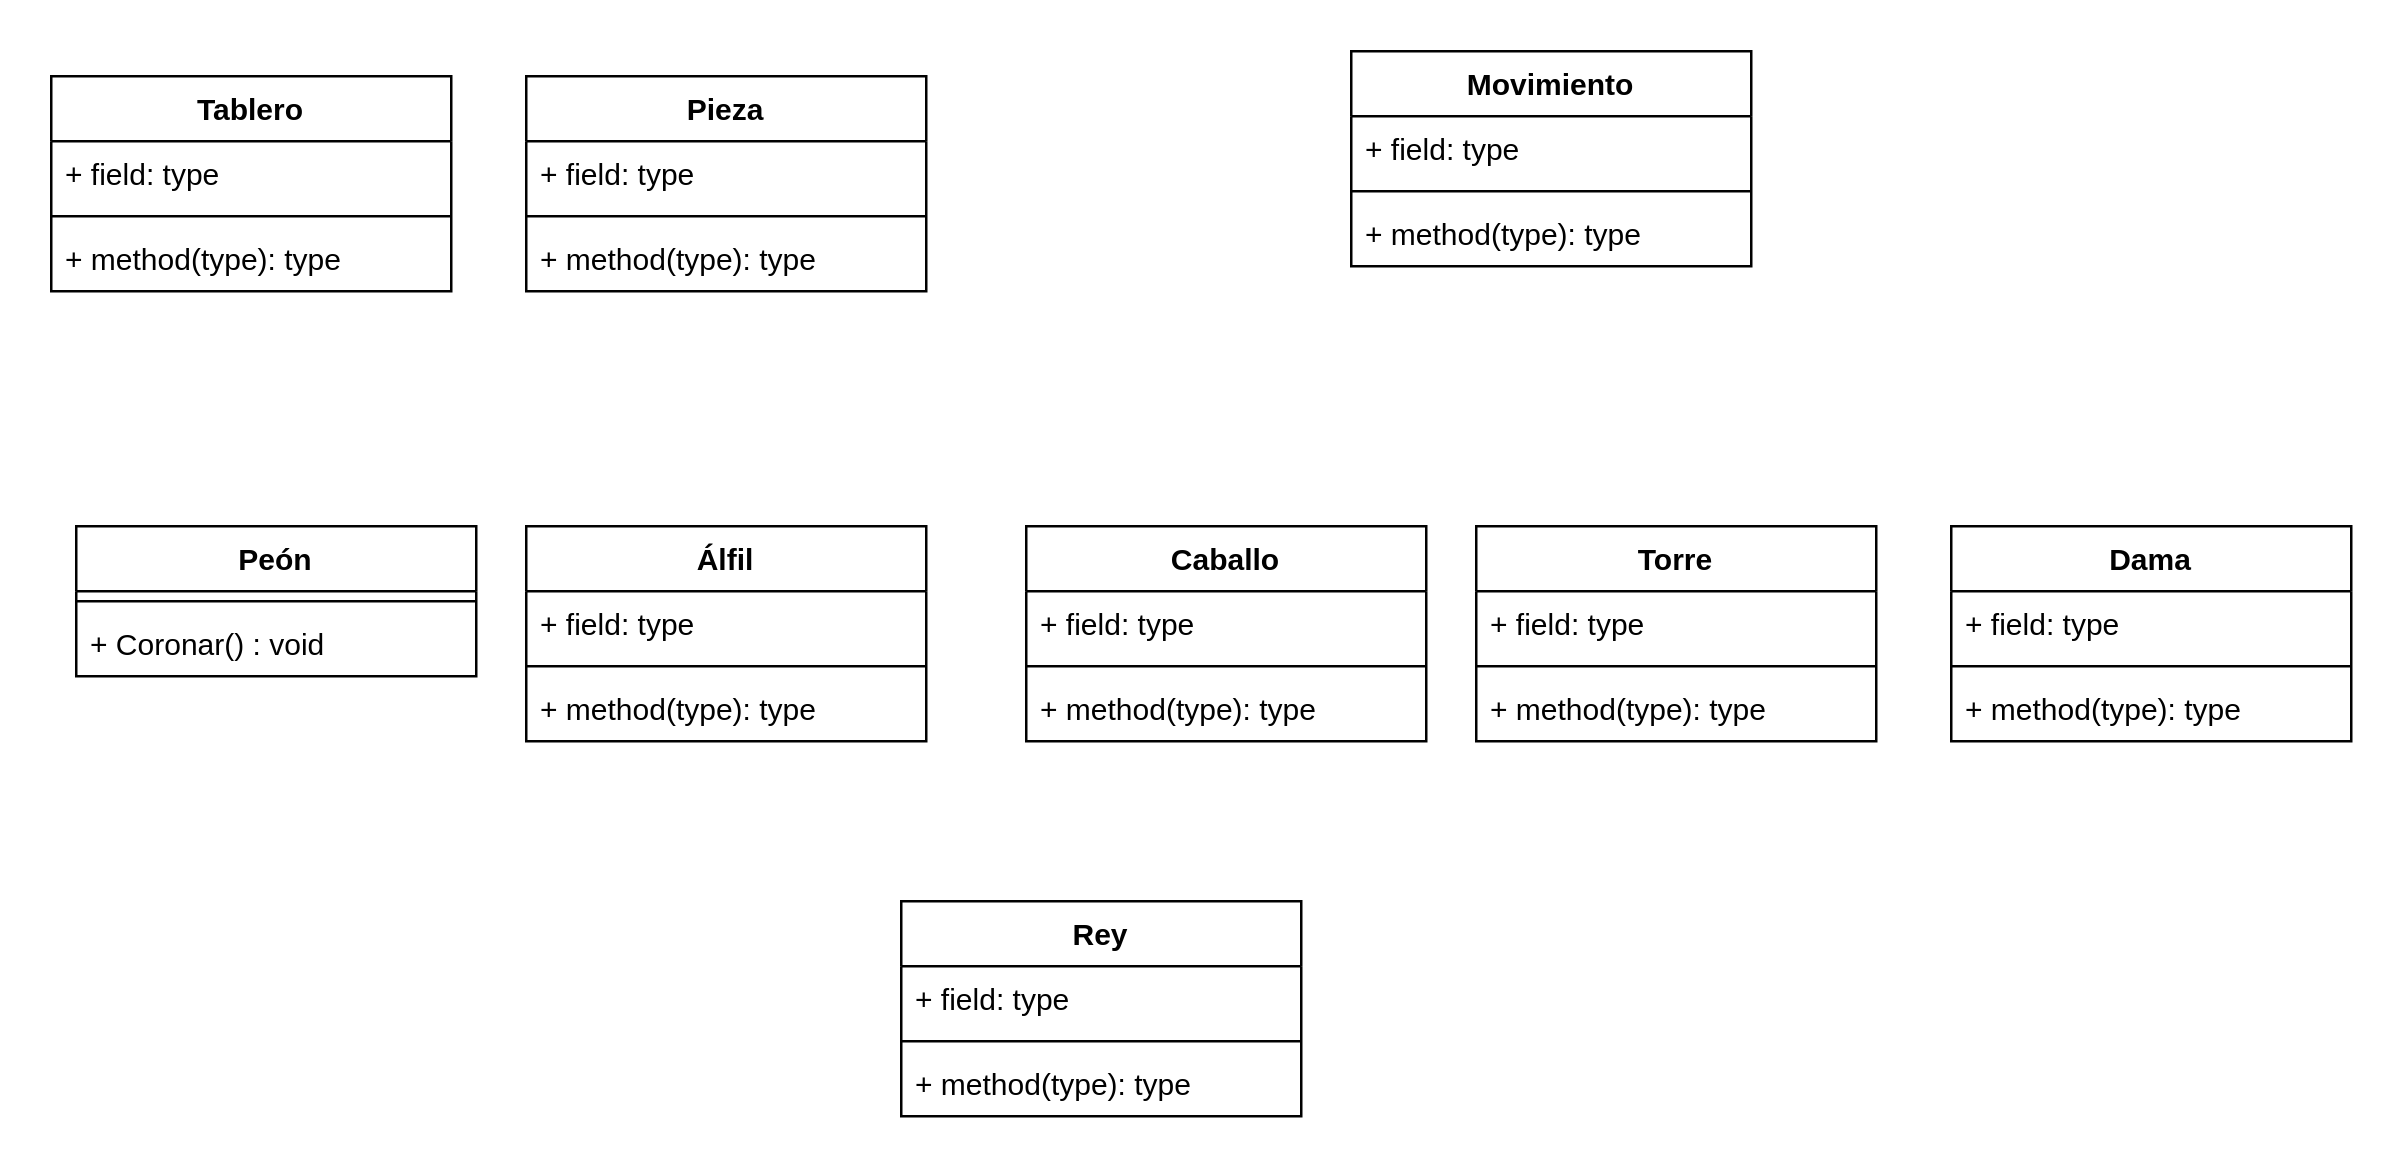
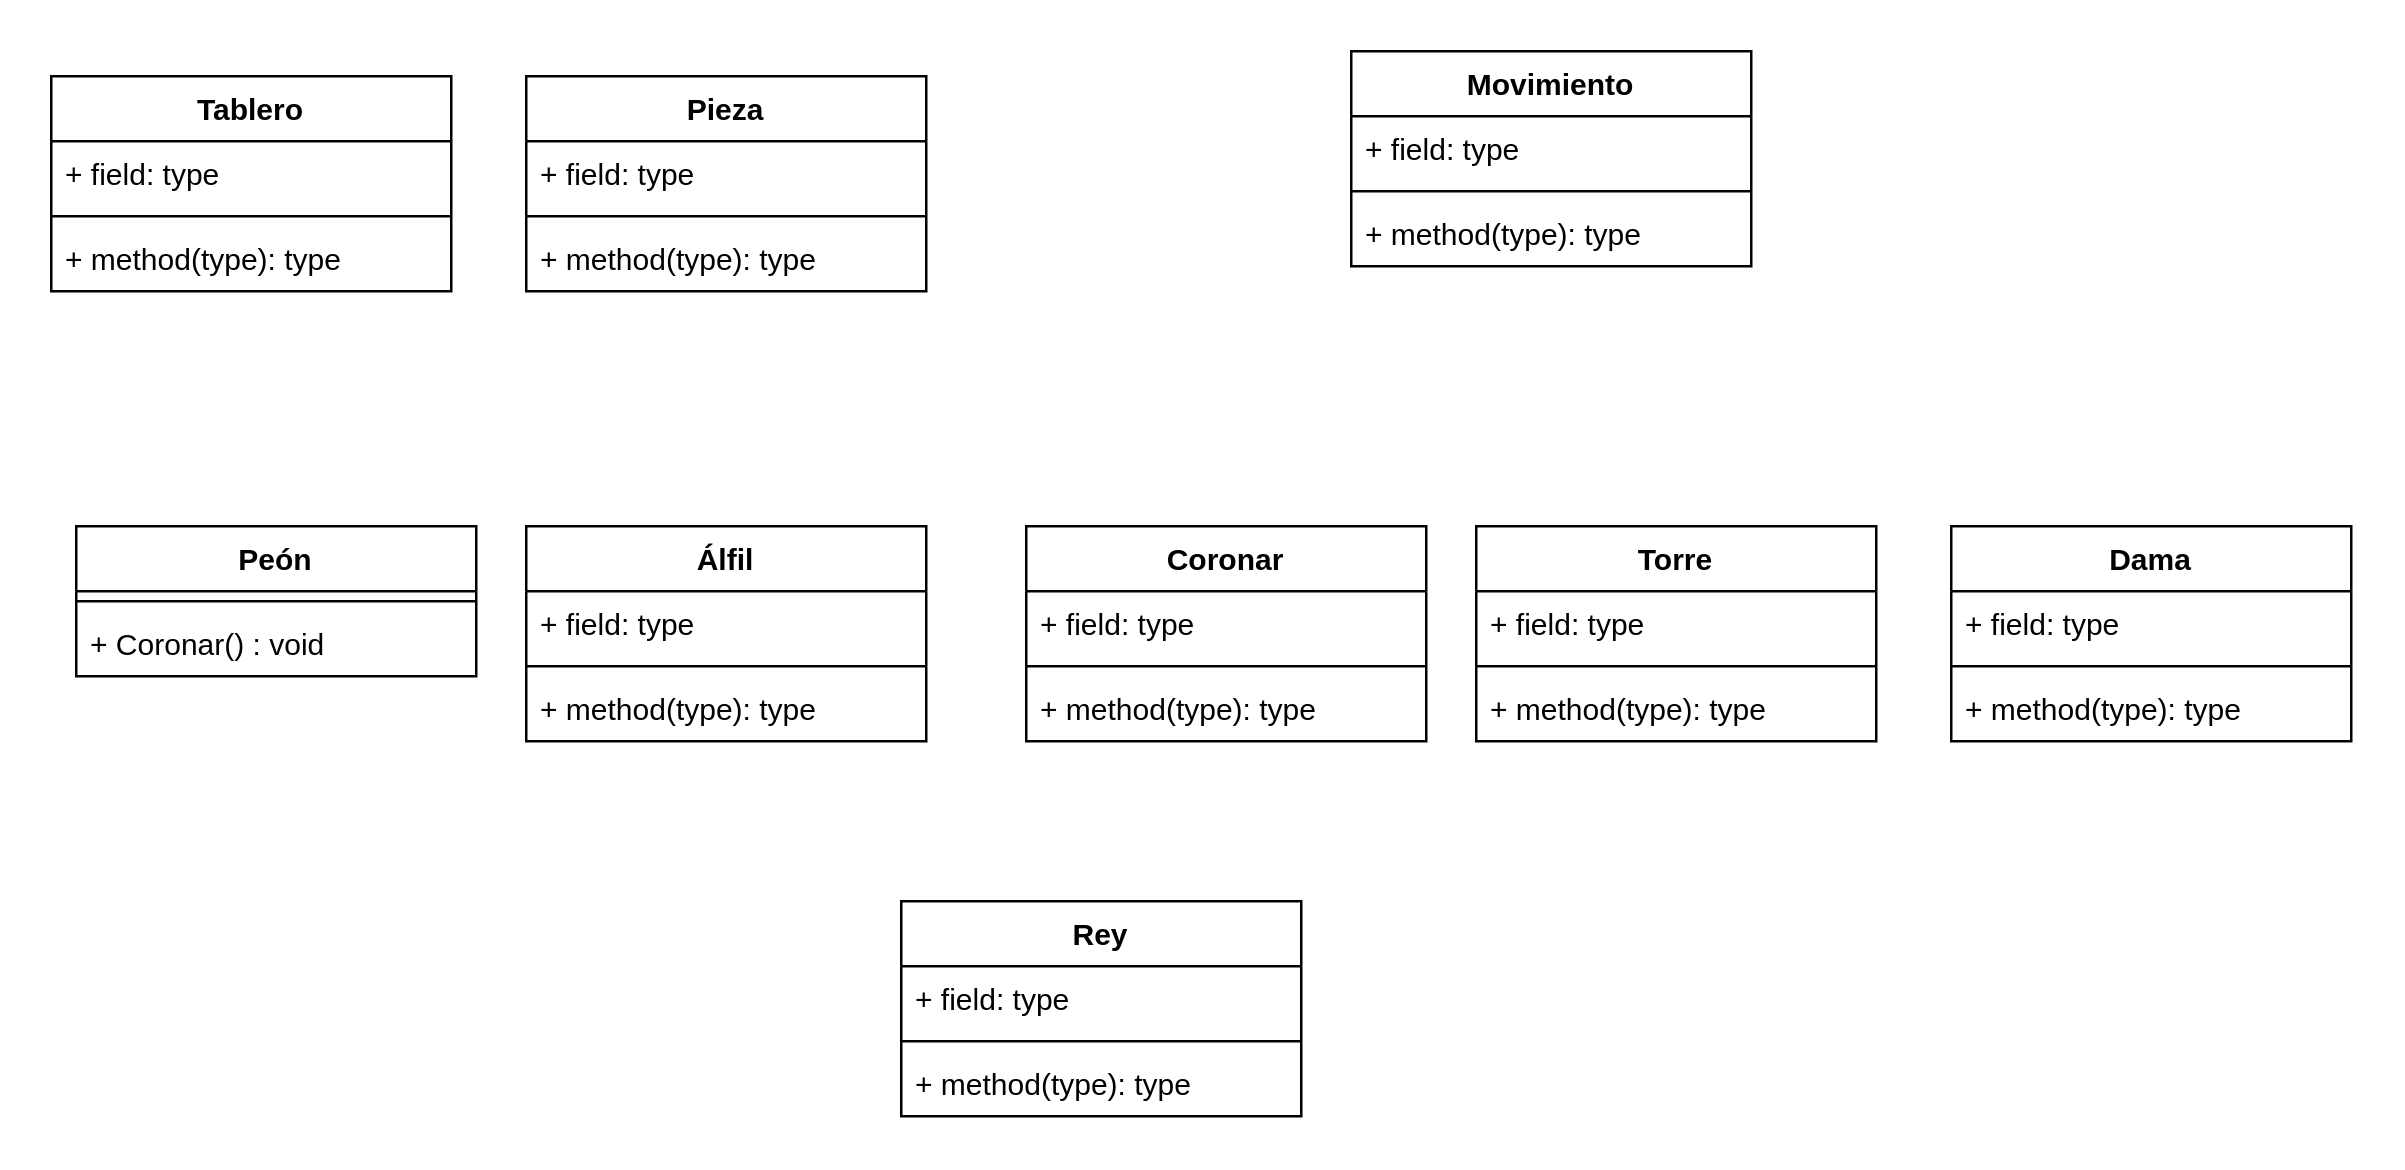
(1226, 562) -> (1226, 562)
